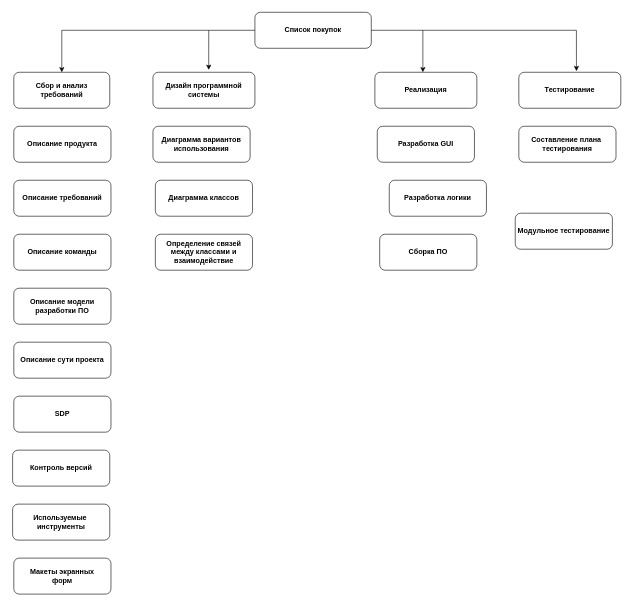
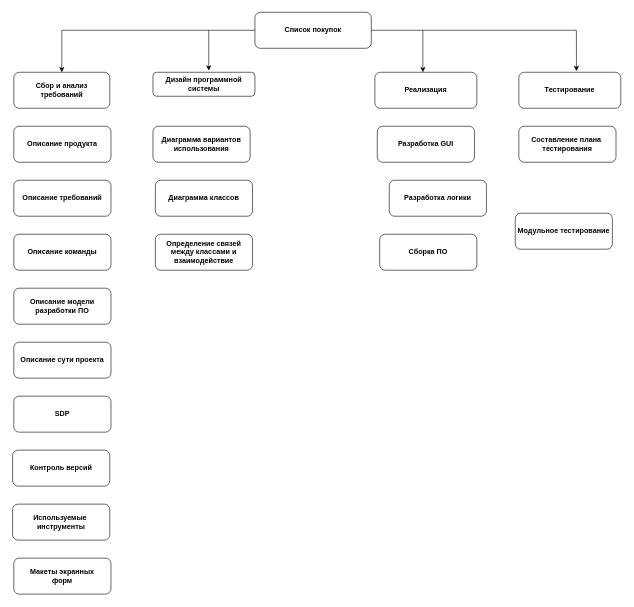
(204, 90) -> (204, 84)
